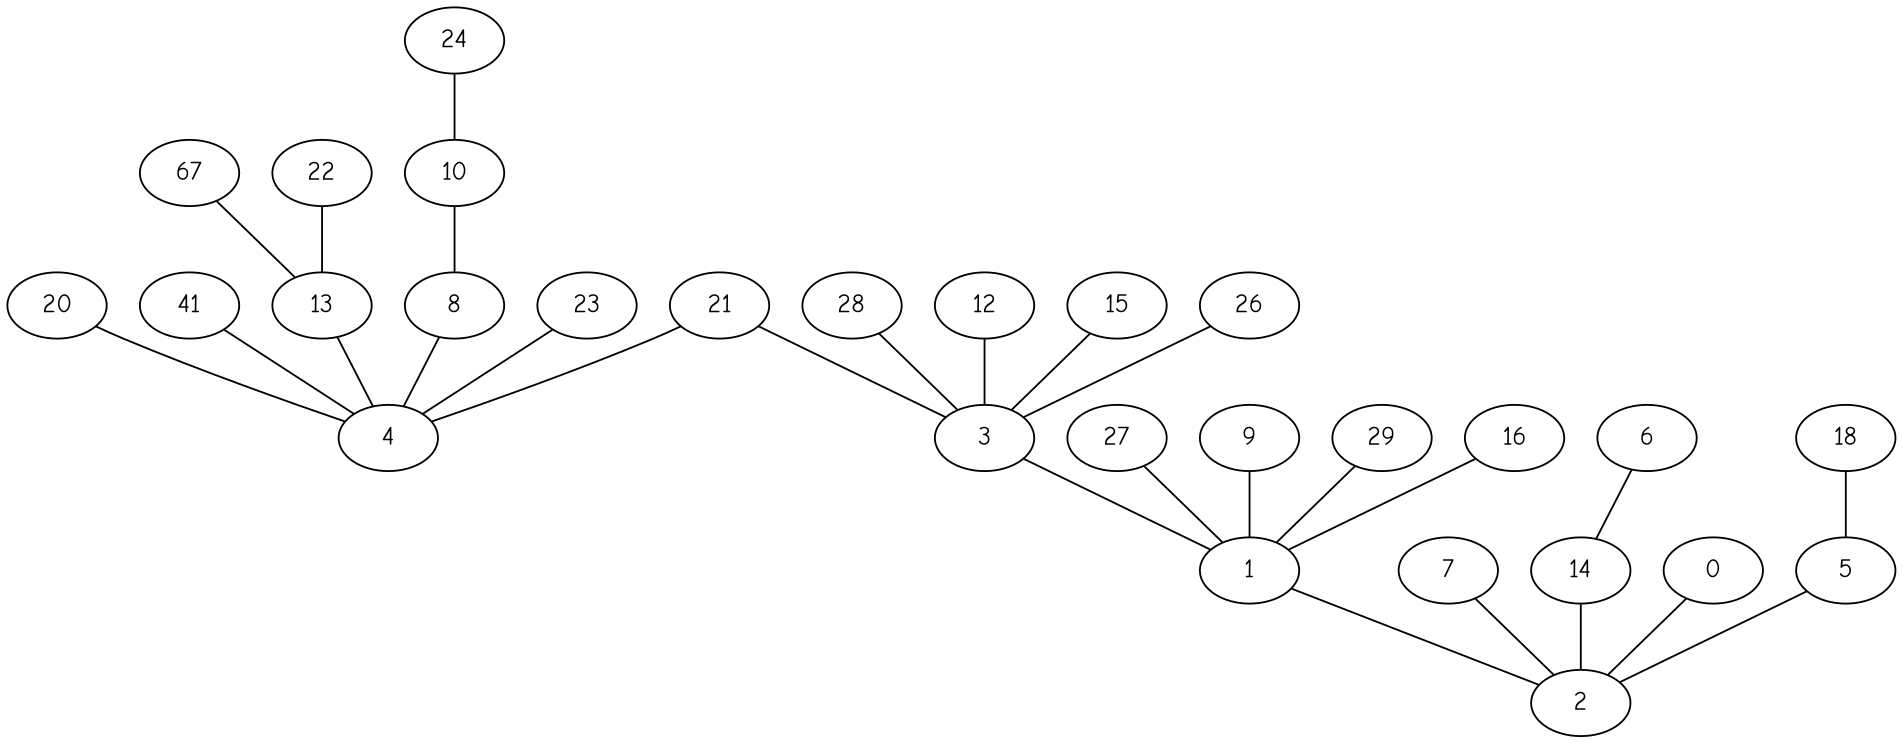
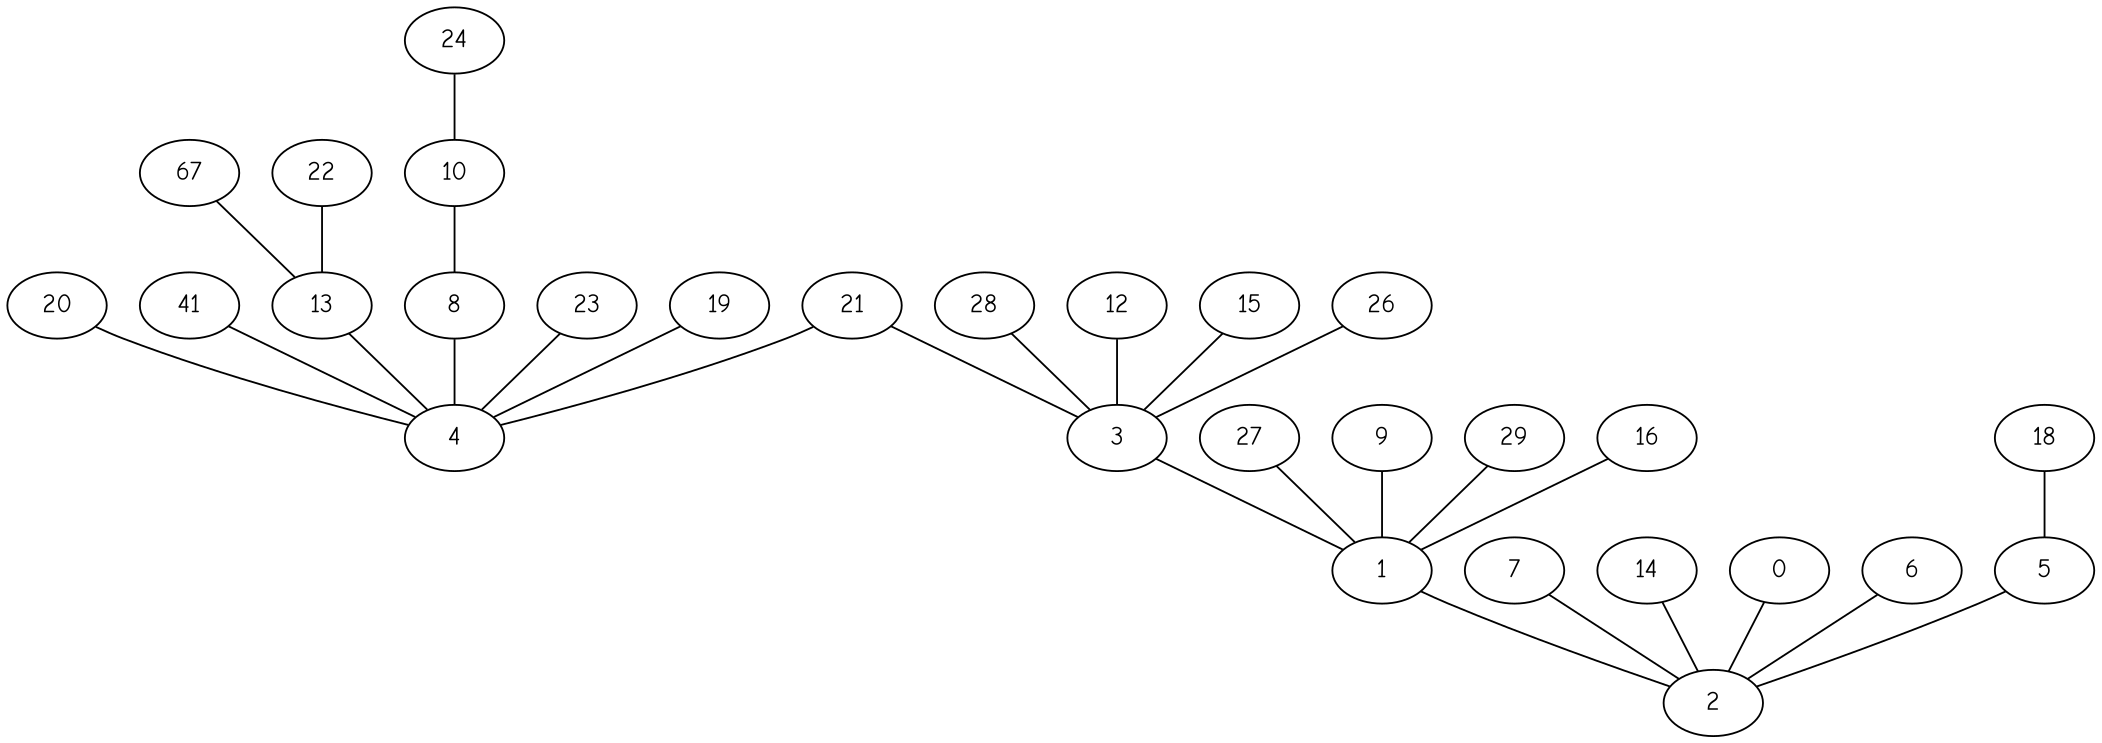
none -> (720, 305)
(1614, 504) -> (1812, 637)
